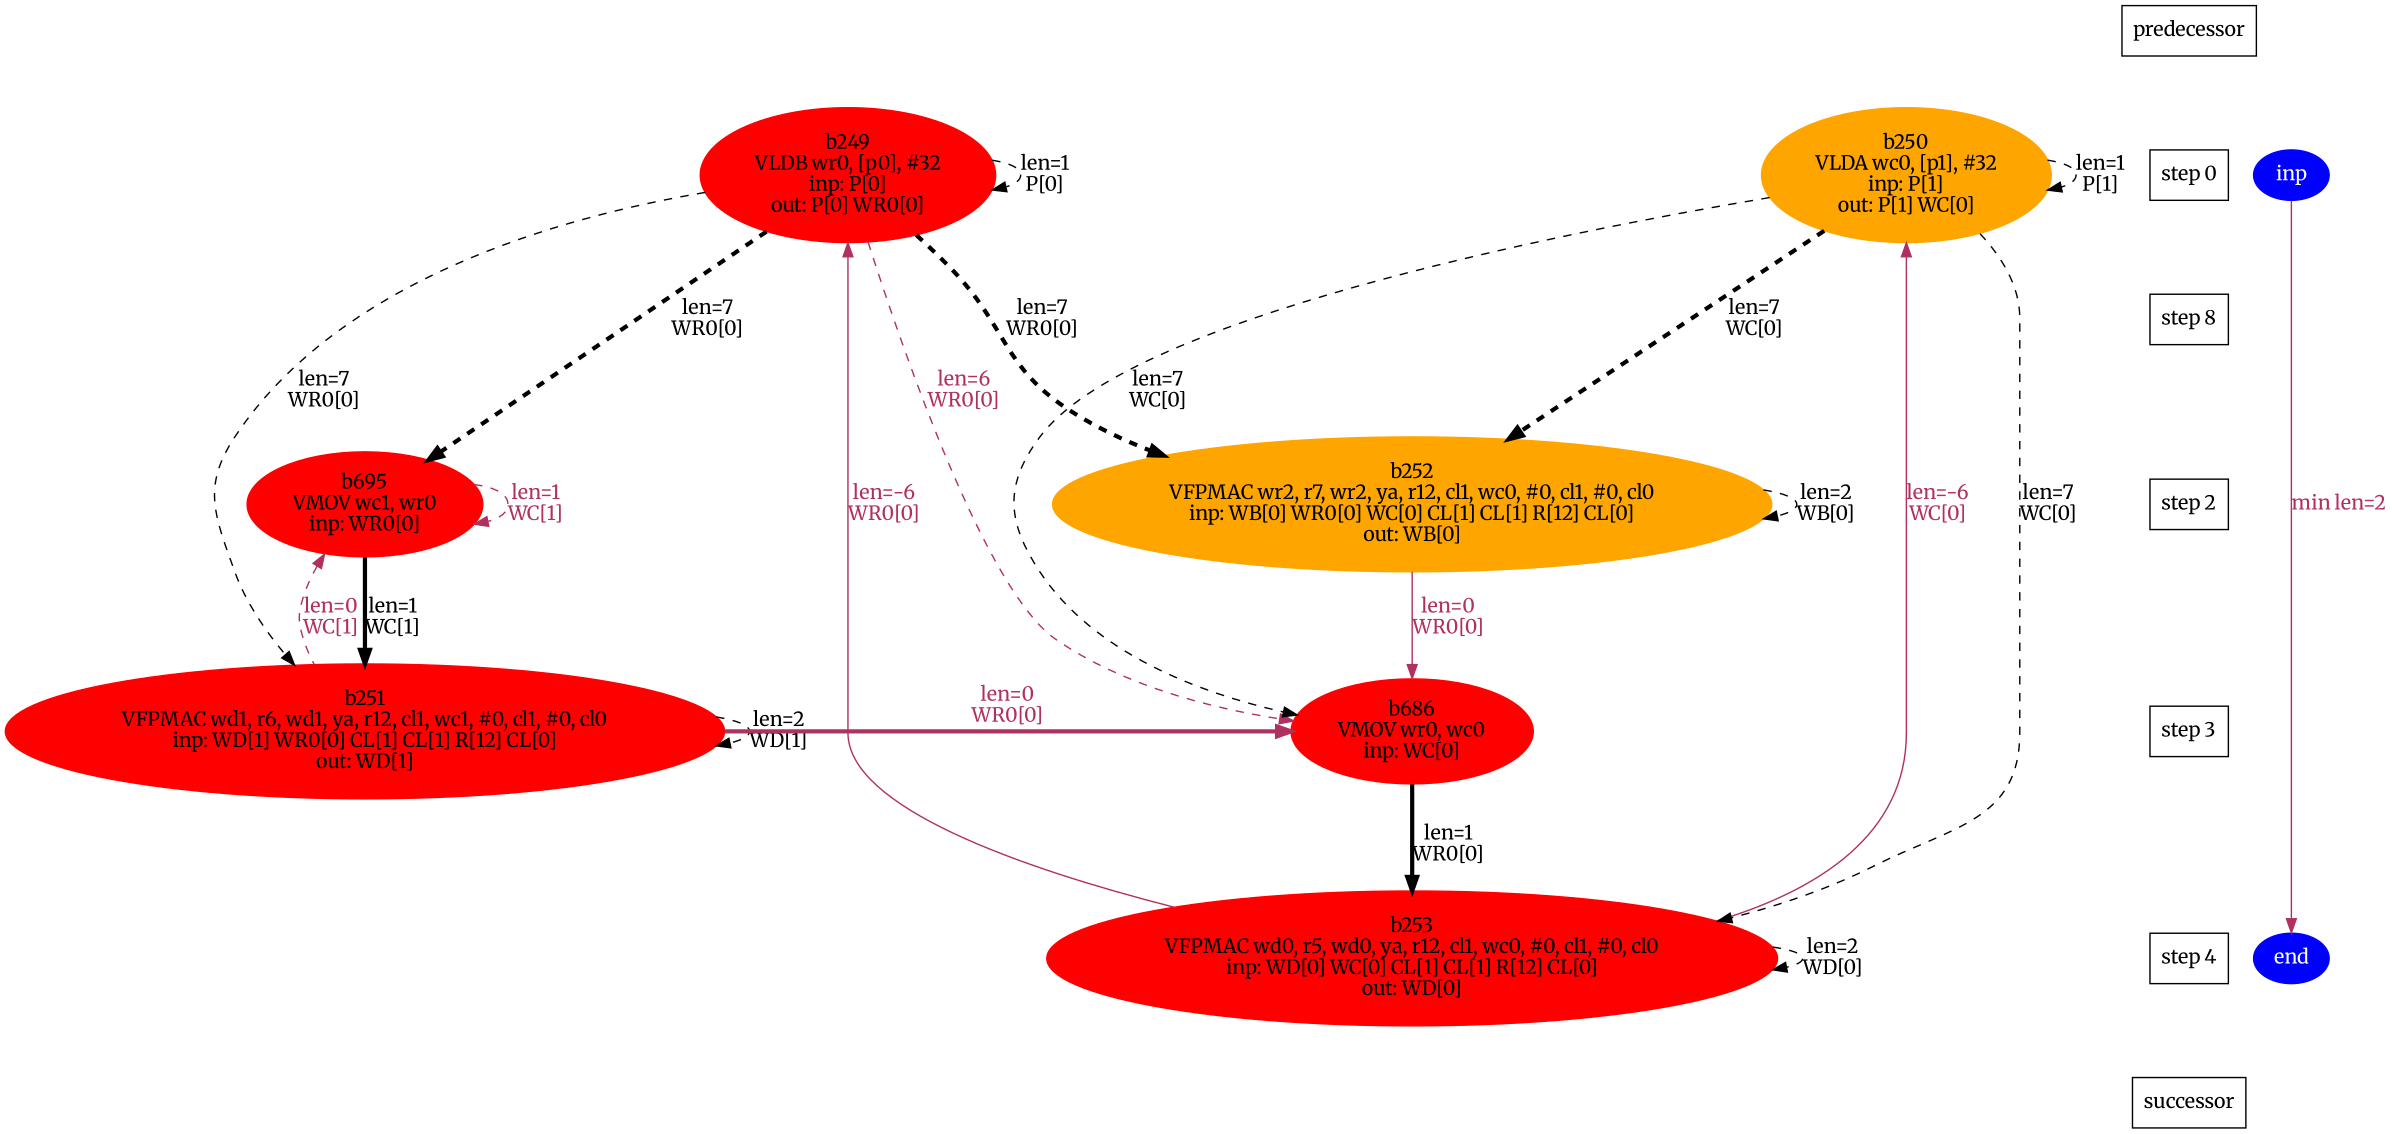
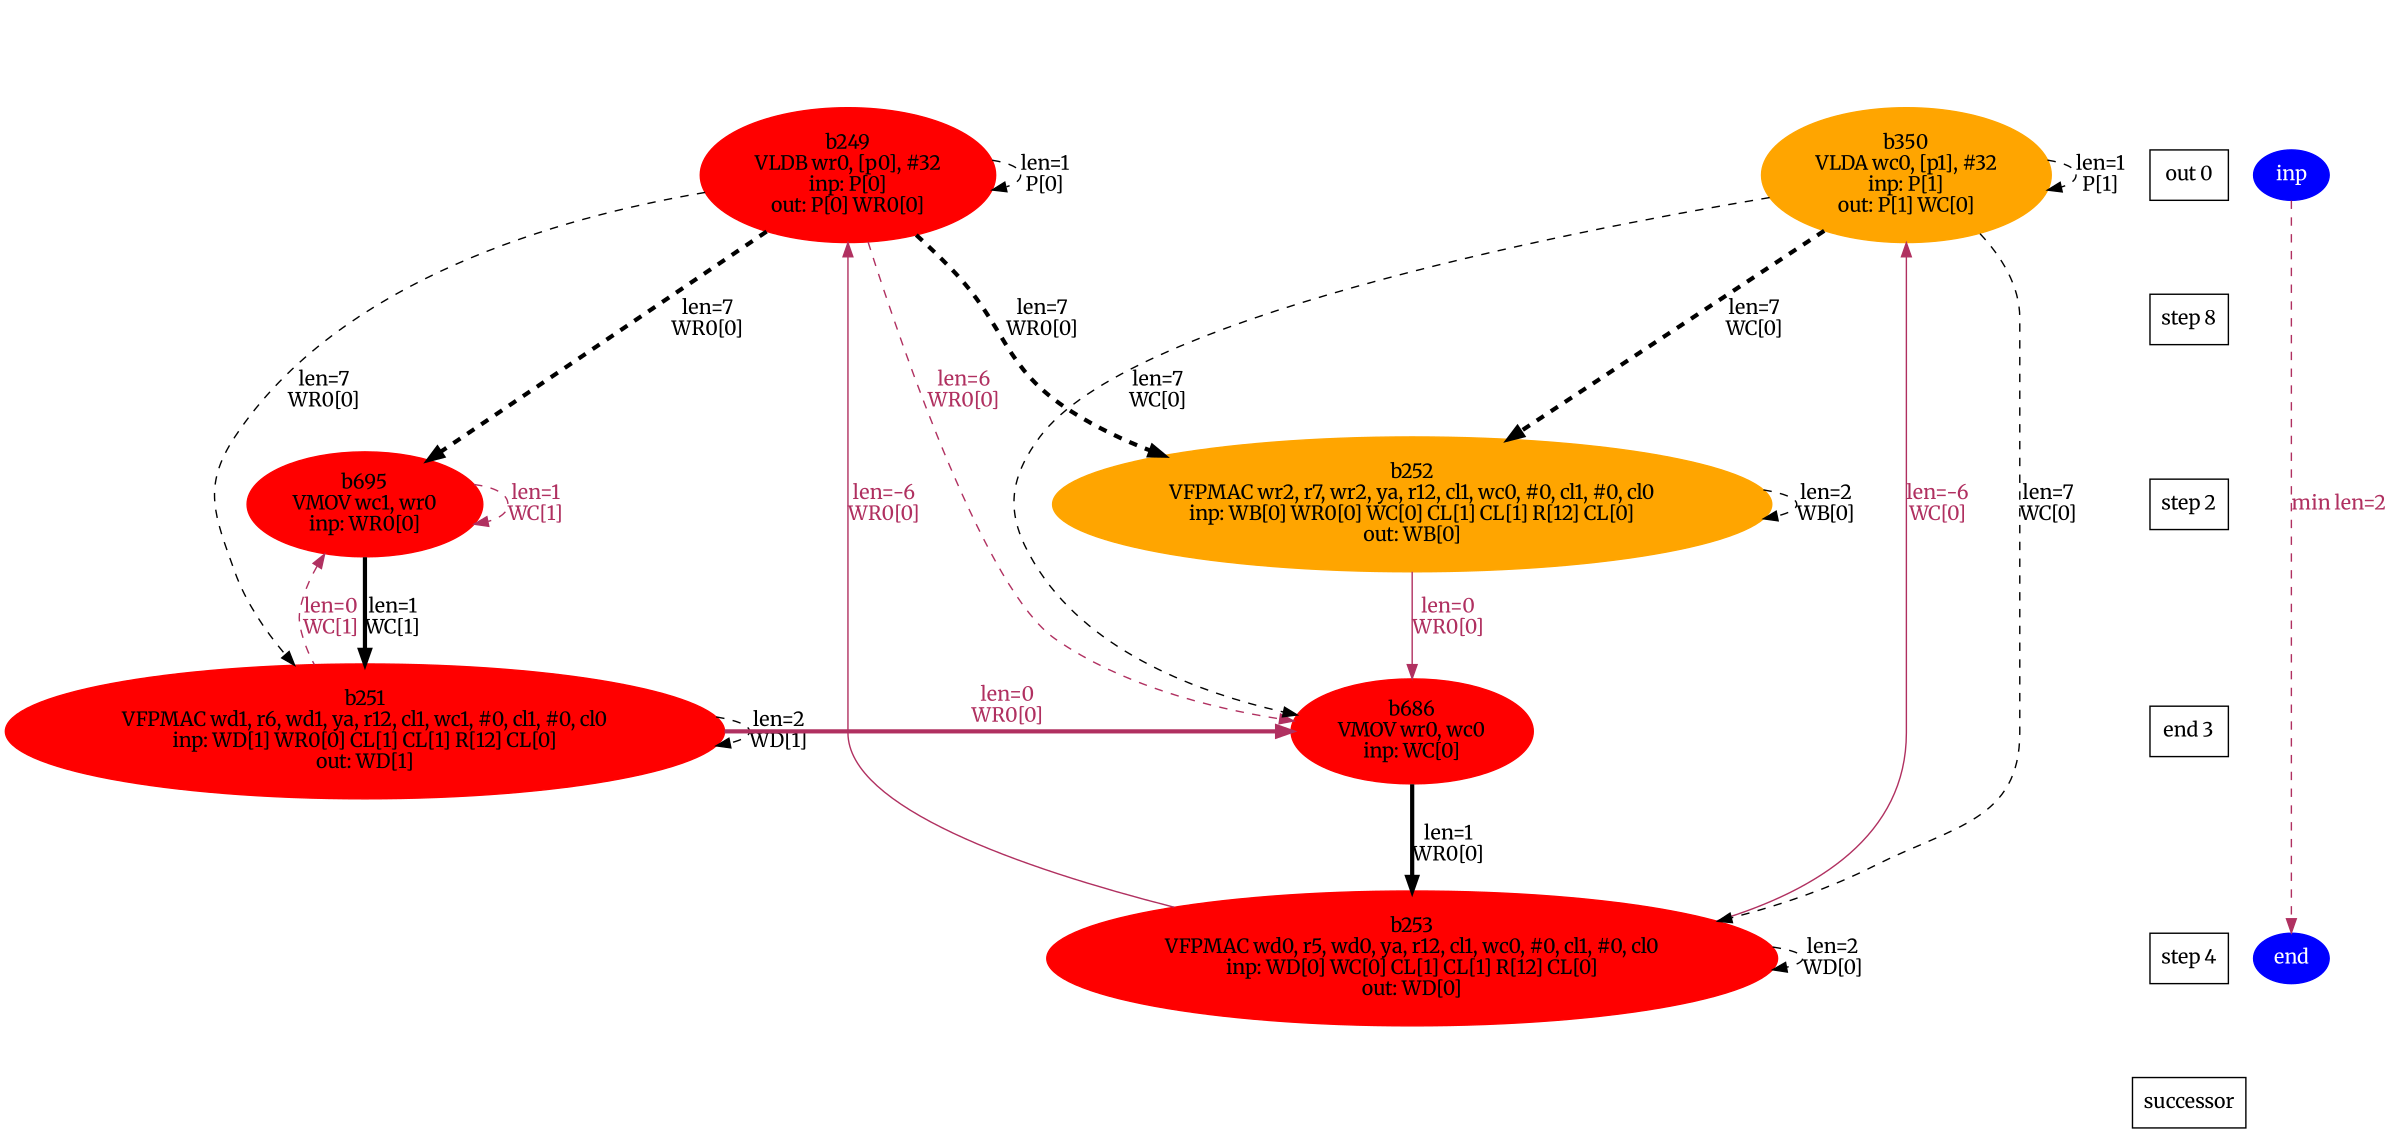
(2189, 31) -> none
(1906, 175) -> (1906, 175)
(2189, 175) -> (2189, 175)
(2291, 559) -> (2291, 559)
(2189, 731) -> (2189, 731)
